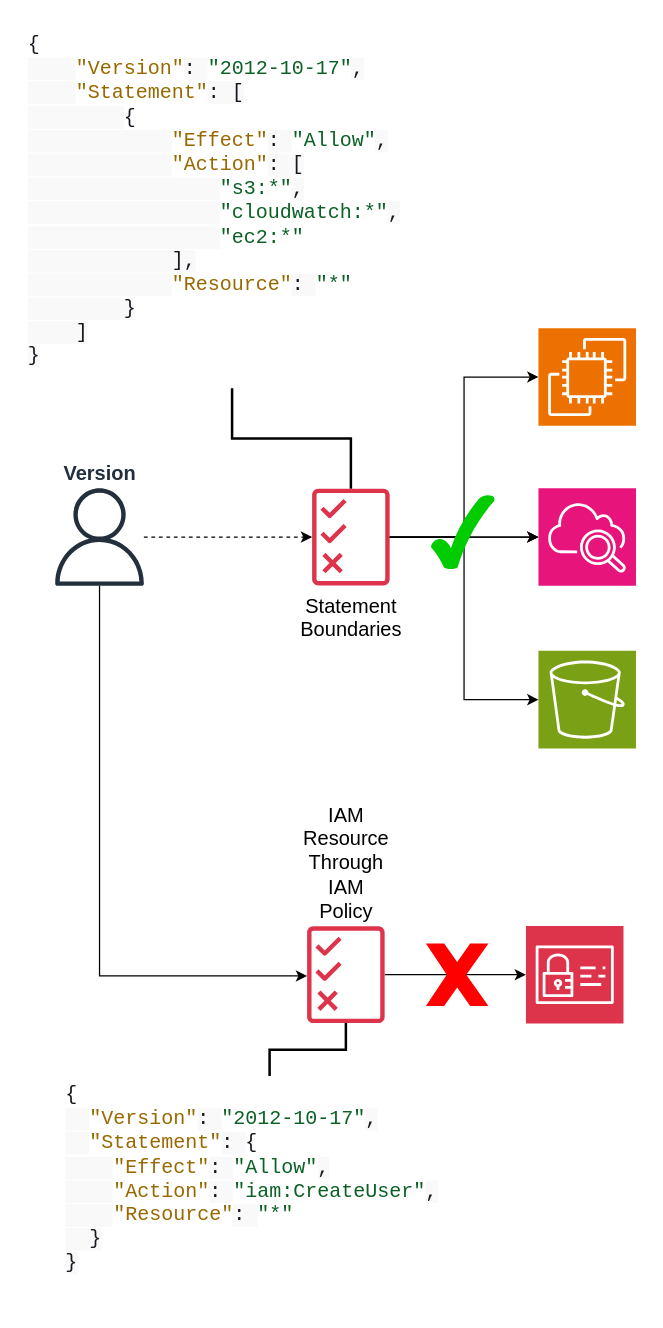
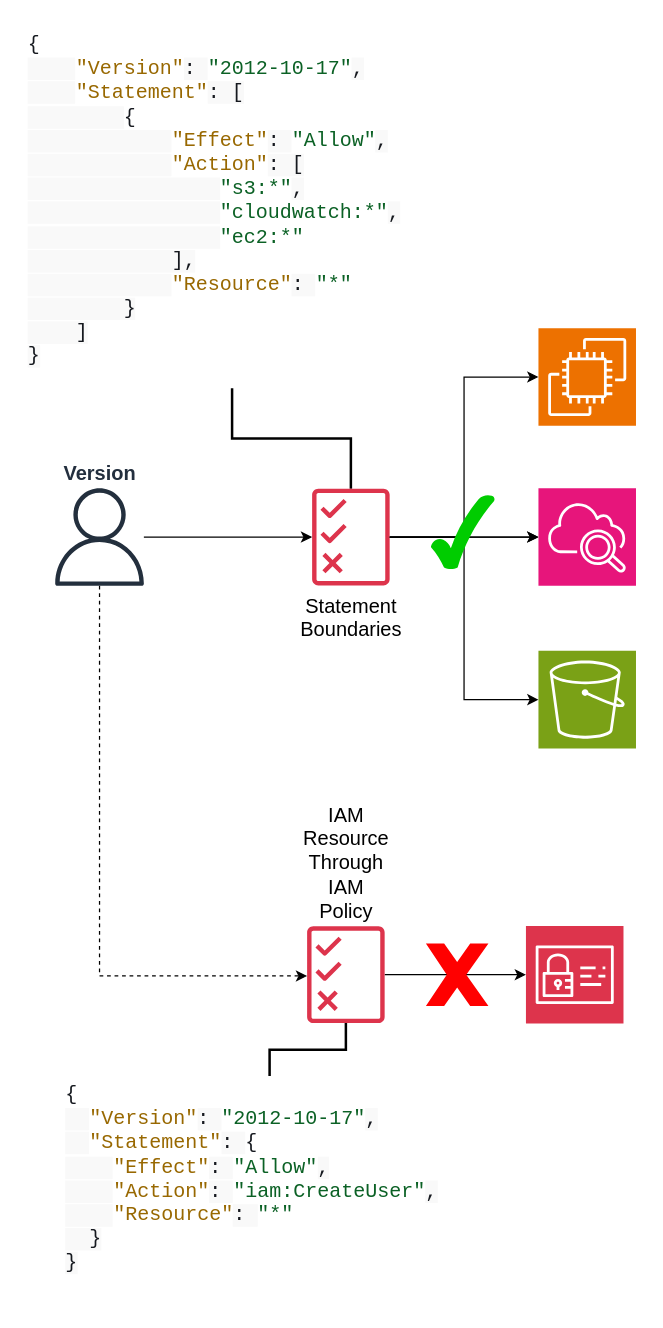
(224, 537) -> (224, 537)
(99, 879) -> (99, 879)
